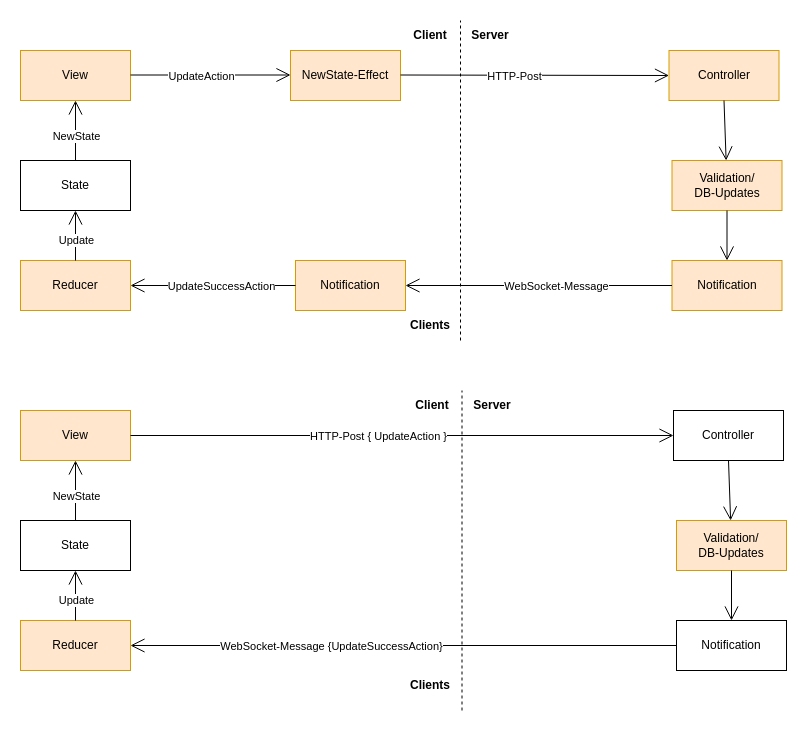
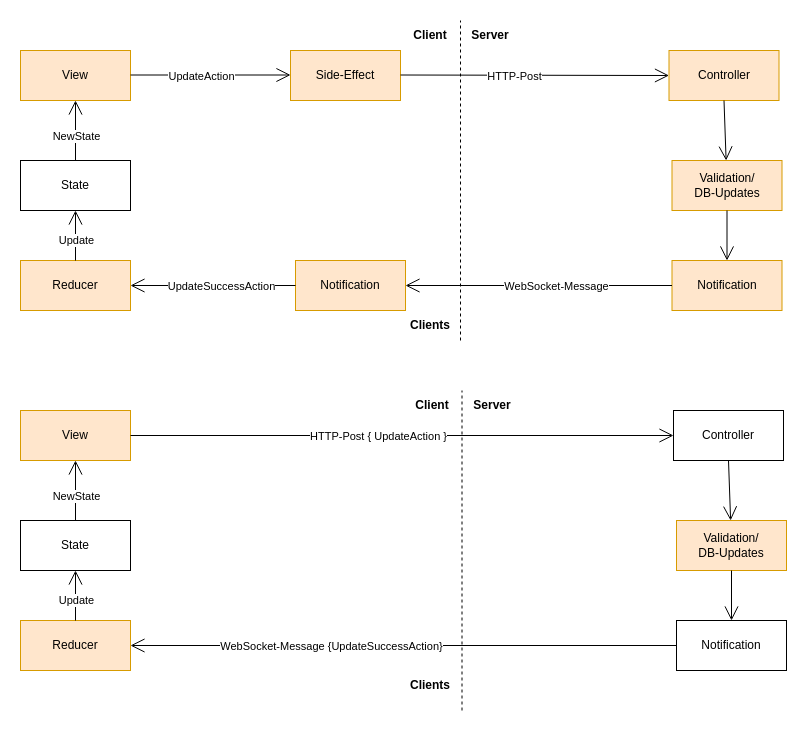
(346, 76) -> (346, 76)
